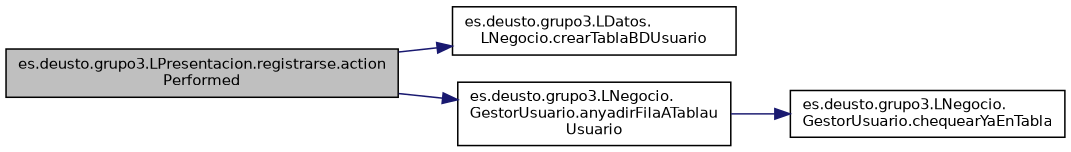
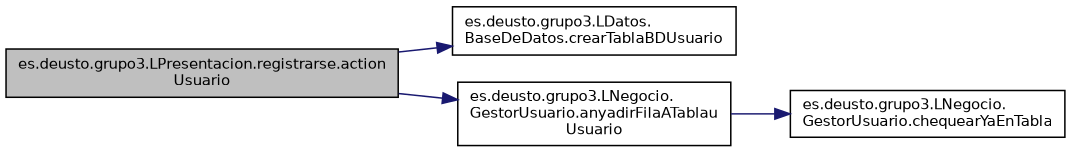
(594, 31) -> (594, 31)
(202, 73) -> (202, 73)
